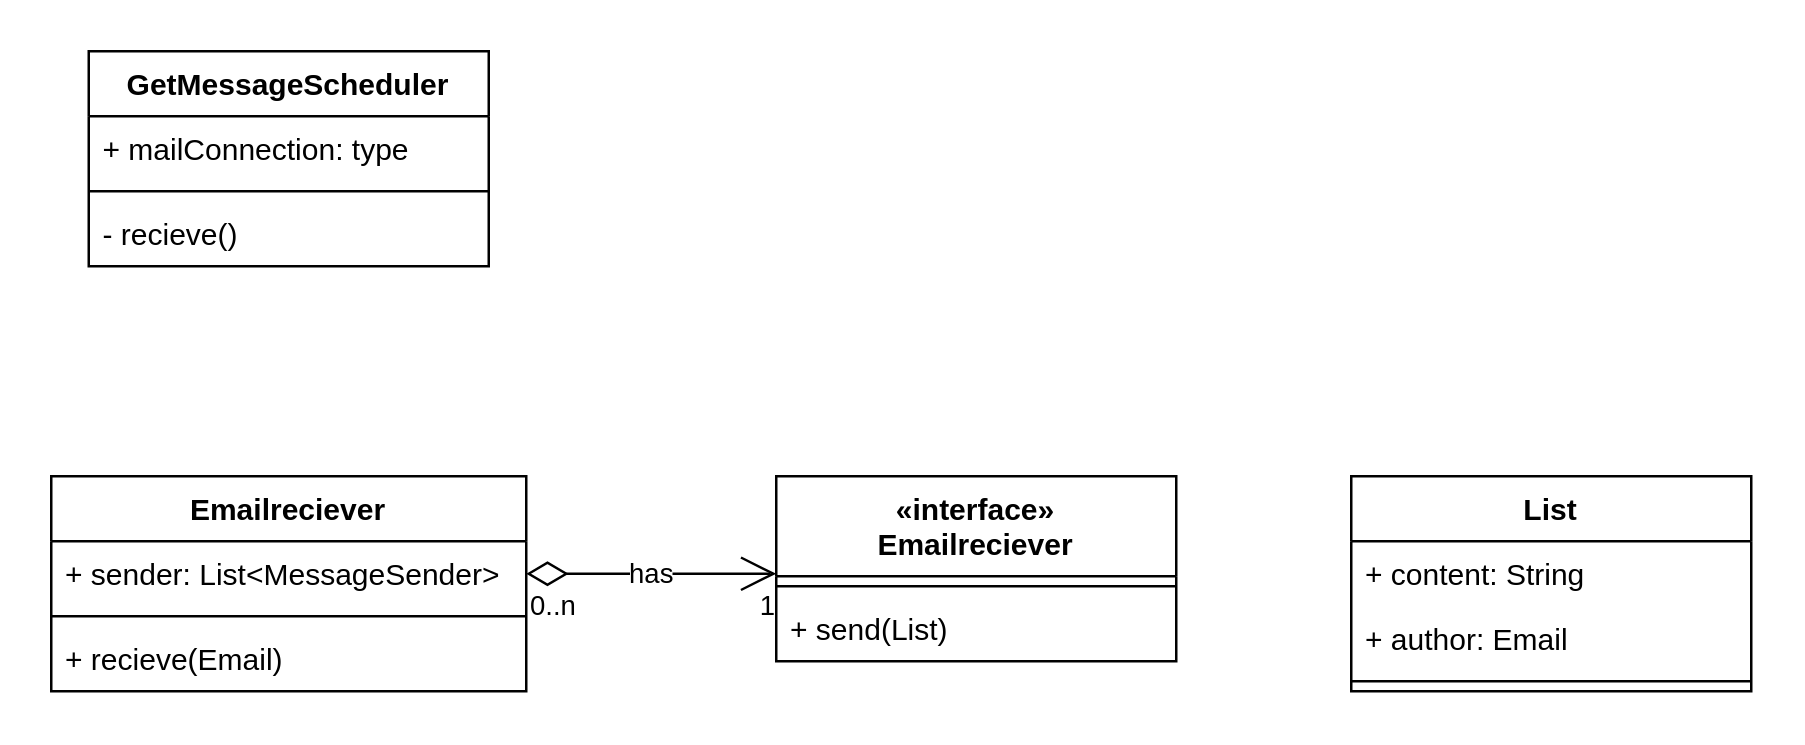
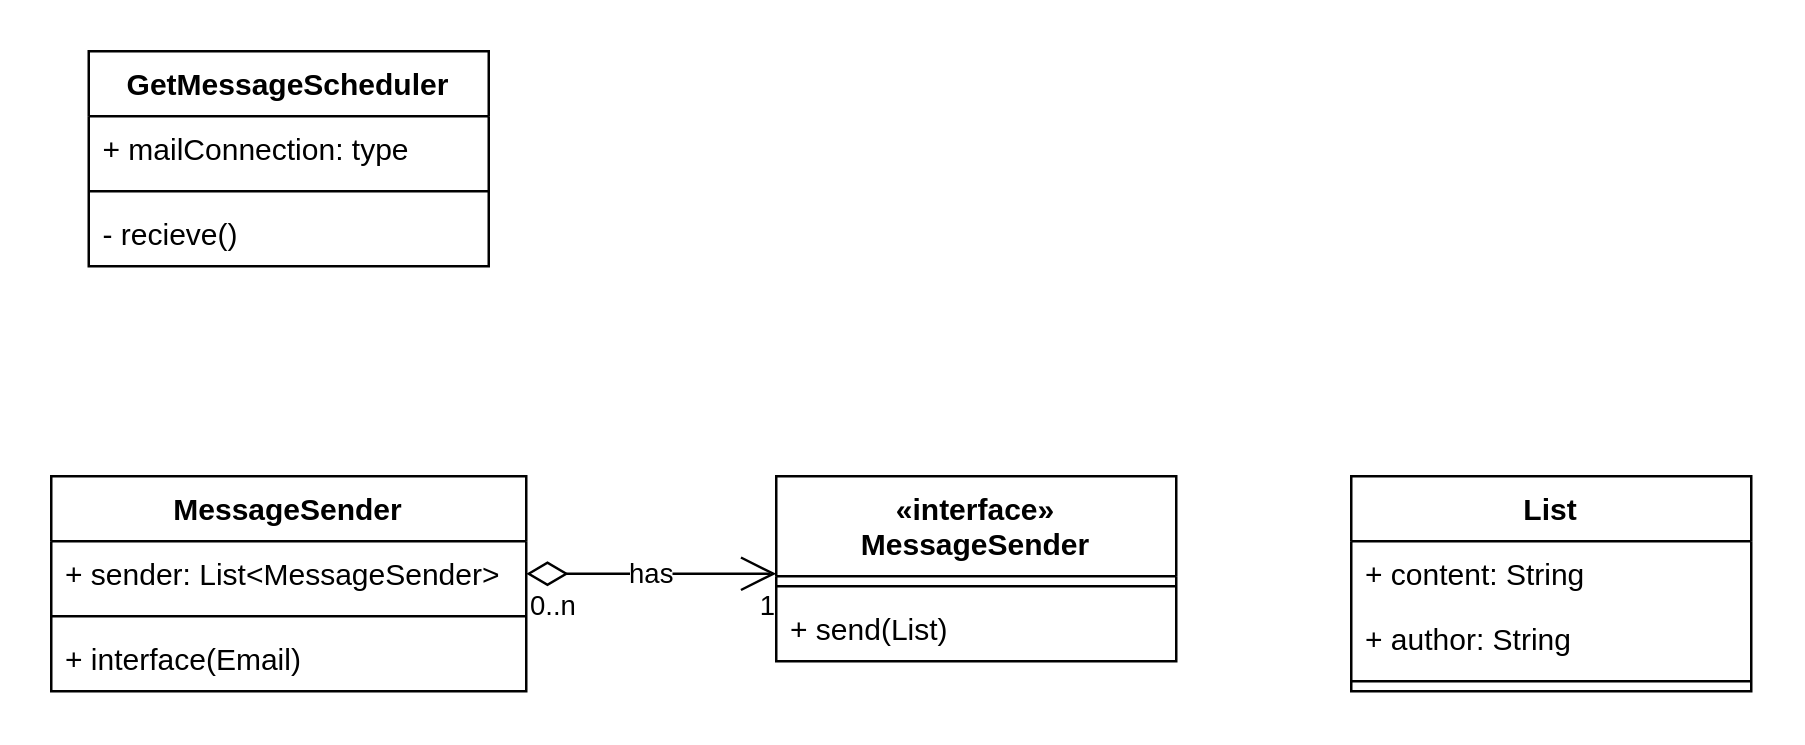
(288, 510) -> (288, 510)
(975, 510) -> (975, 510)
(1472, 640) -> (1484, 640)
(184, 660) -> (201, 660)
